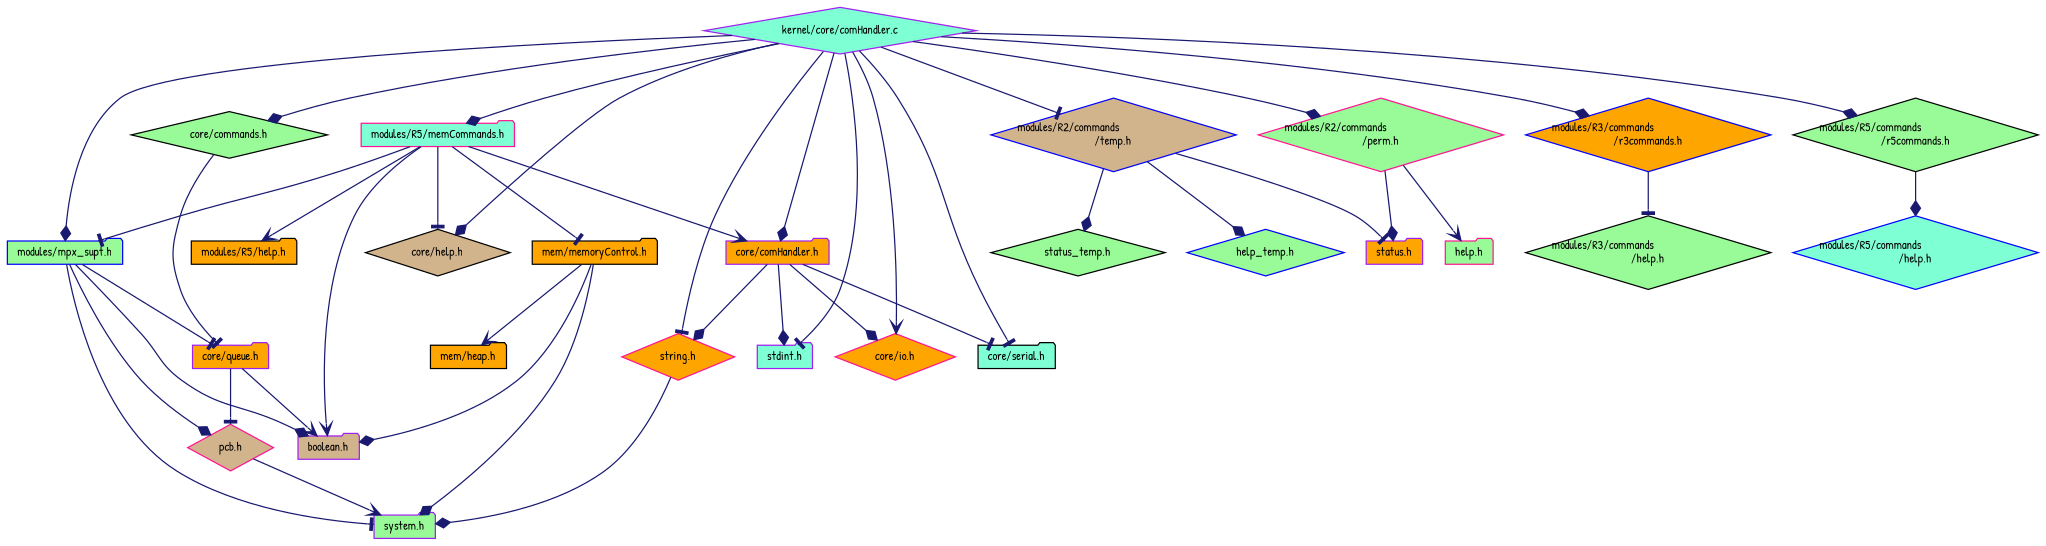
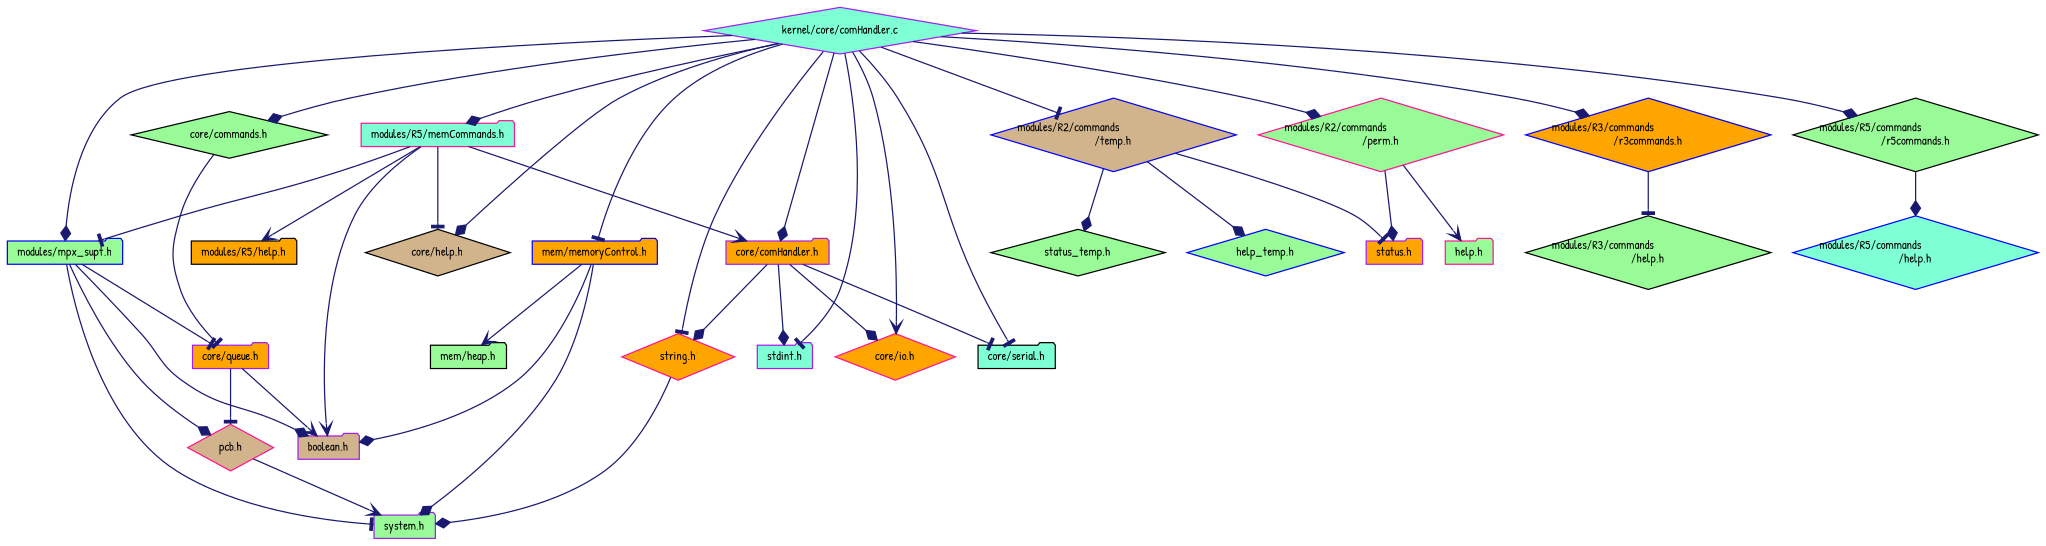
(514, 192) -> (662, 111)
(595, 253) -> (595, 253)
(468, 357) -> (468, 357)
